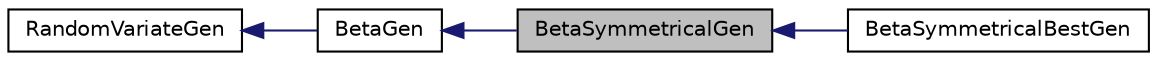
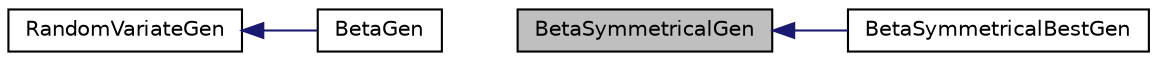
(490, 31) -> none
